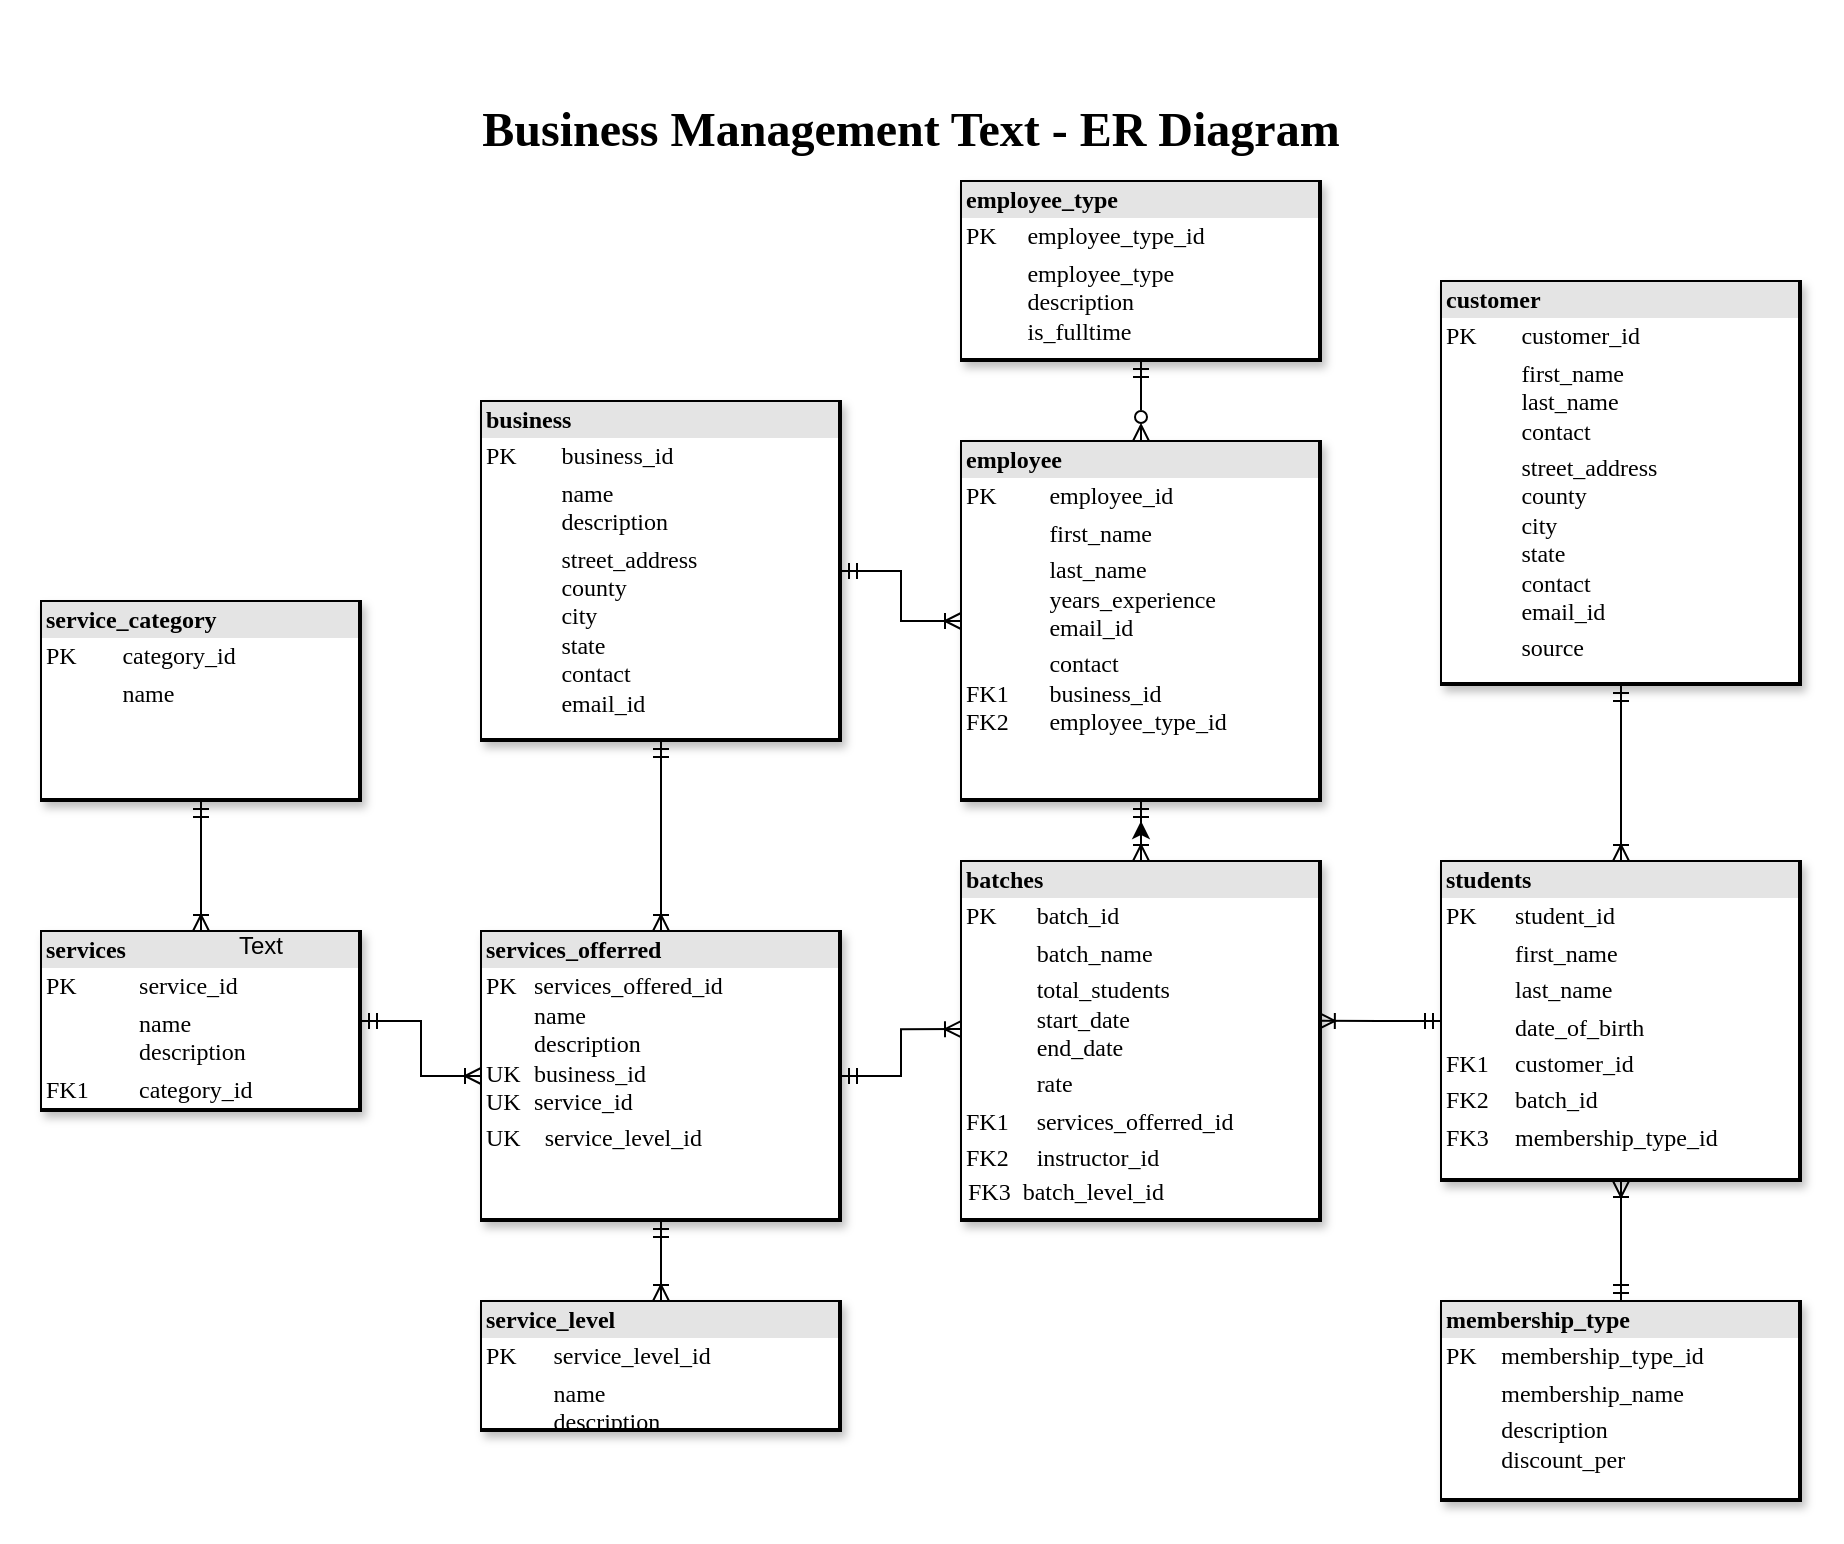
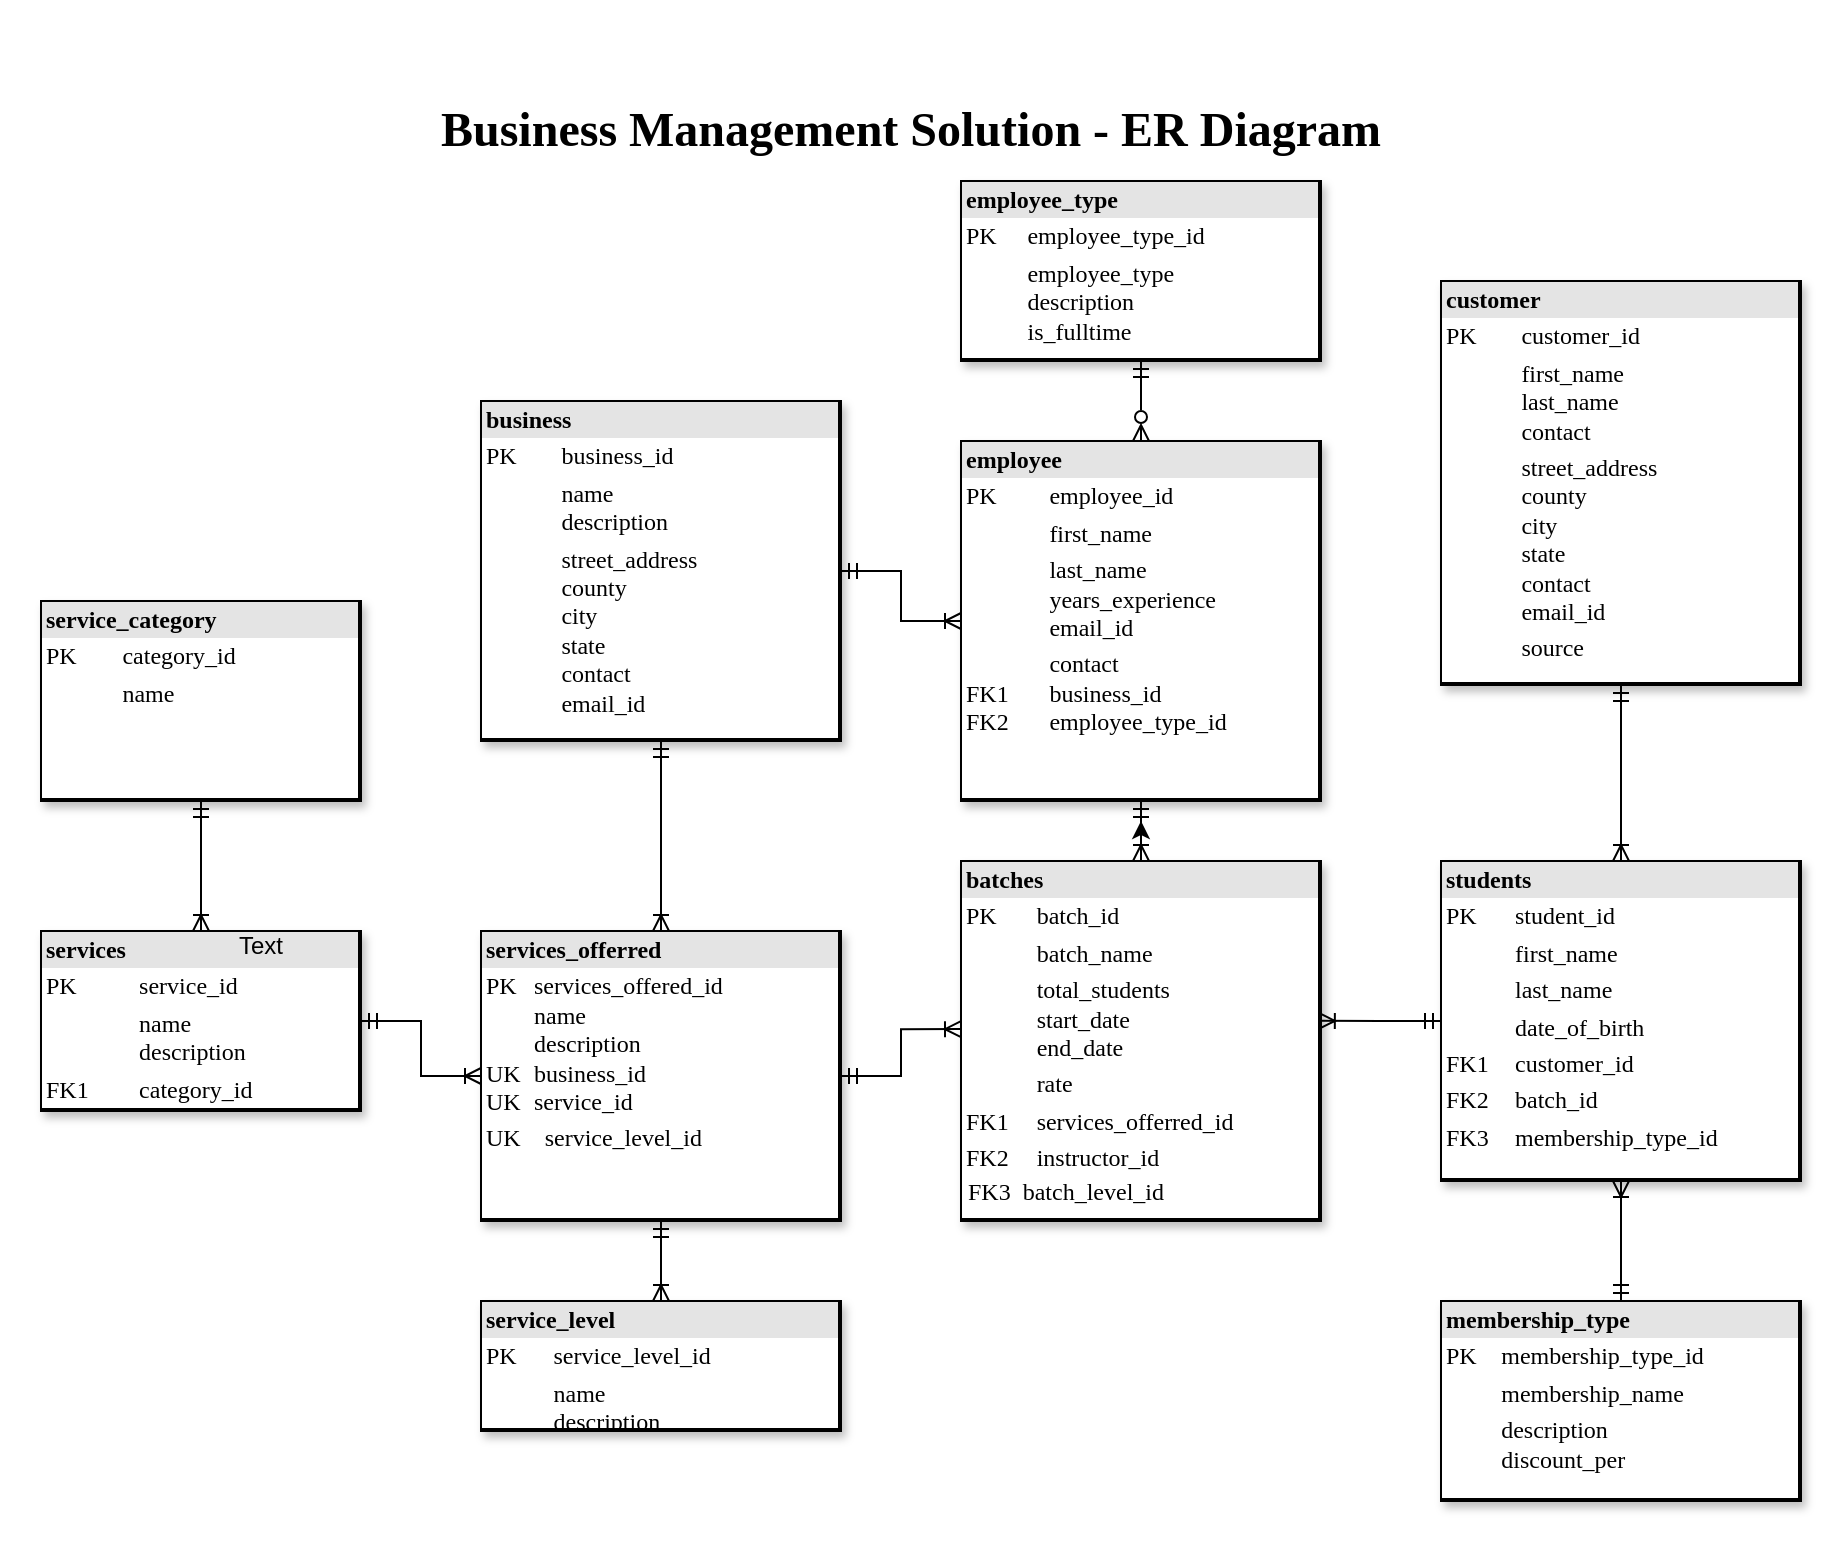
(912, 131) -> (912, 131)
